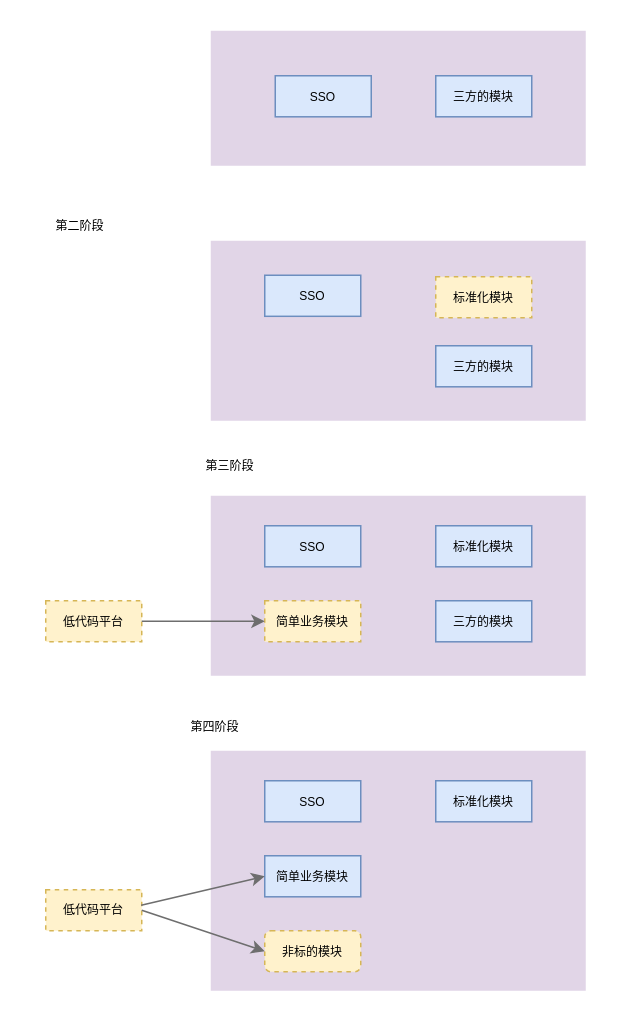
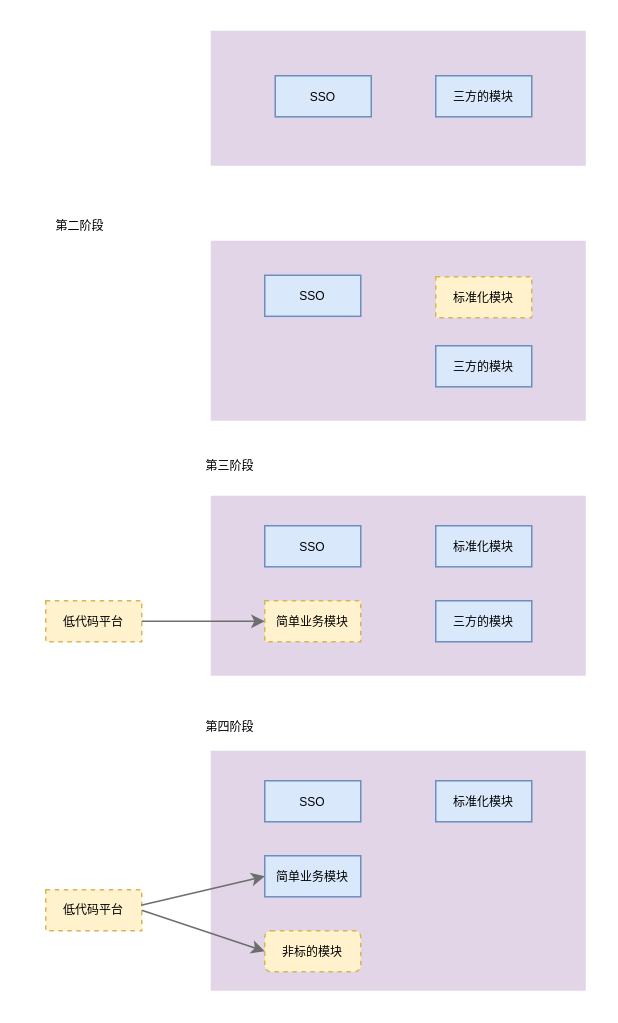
(215, 727) -> (230, 727)
